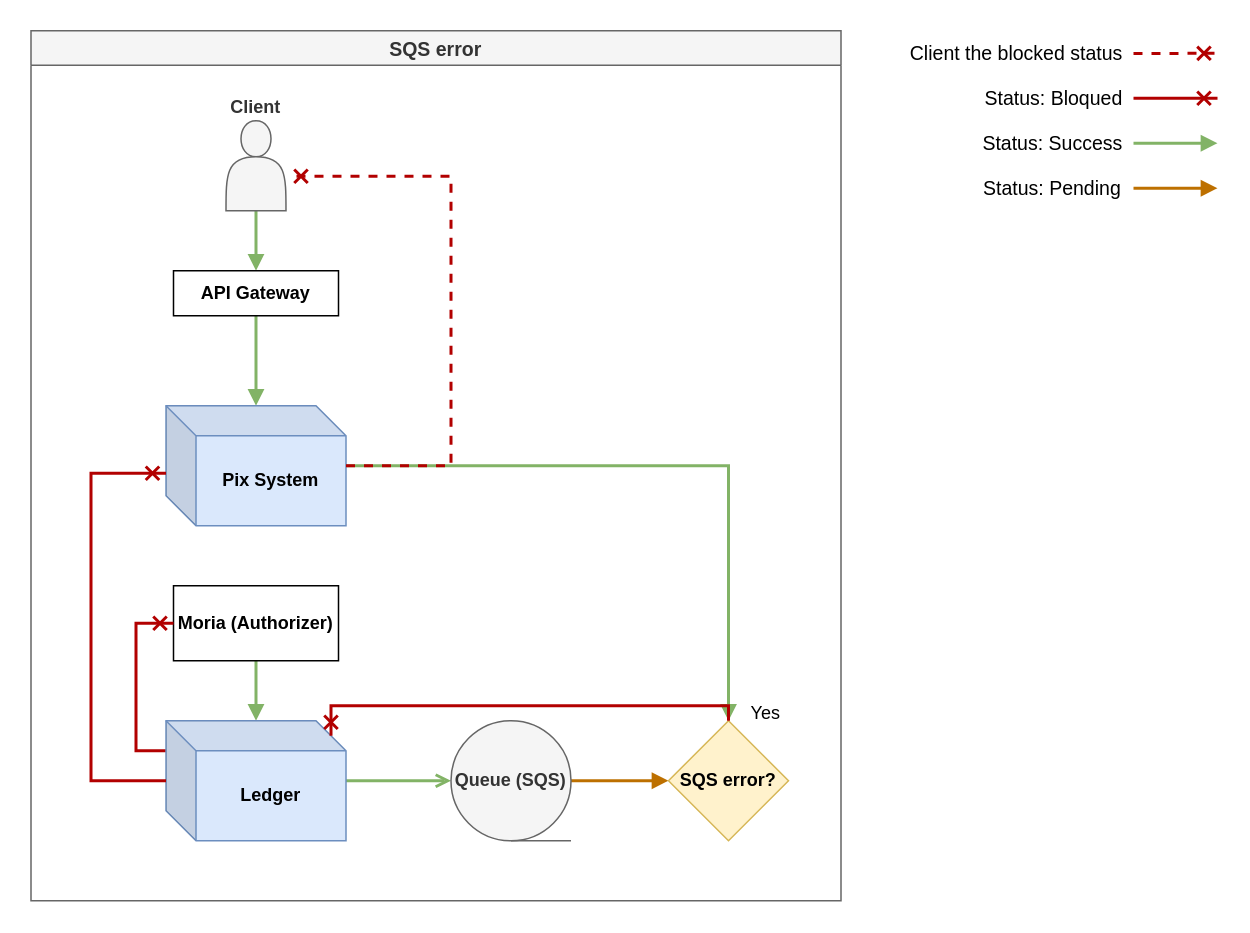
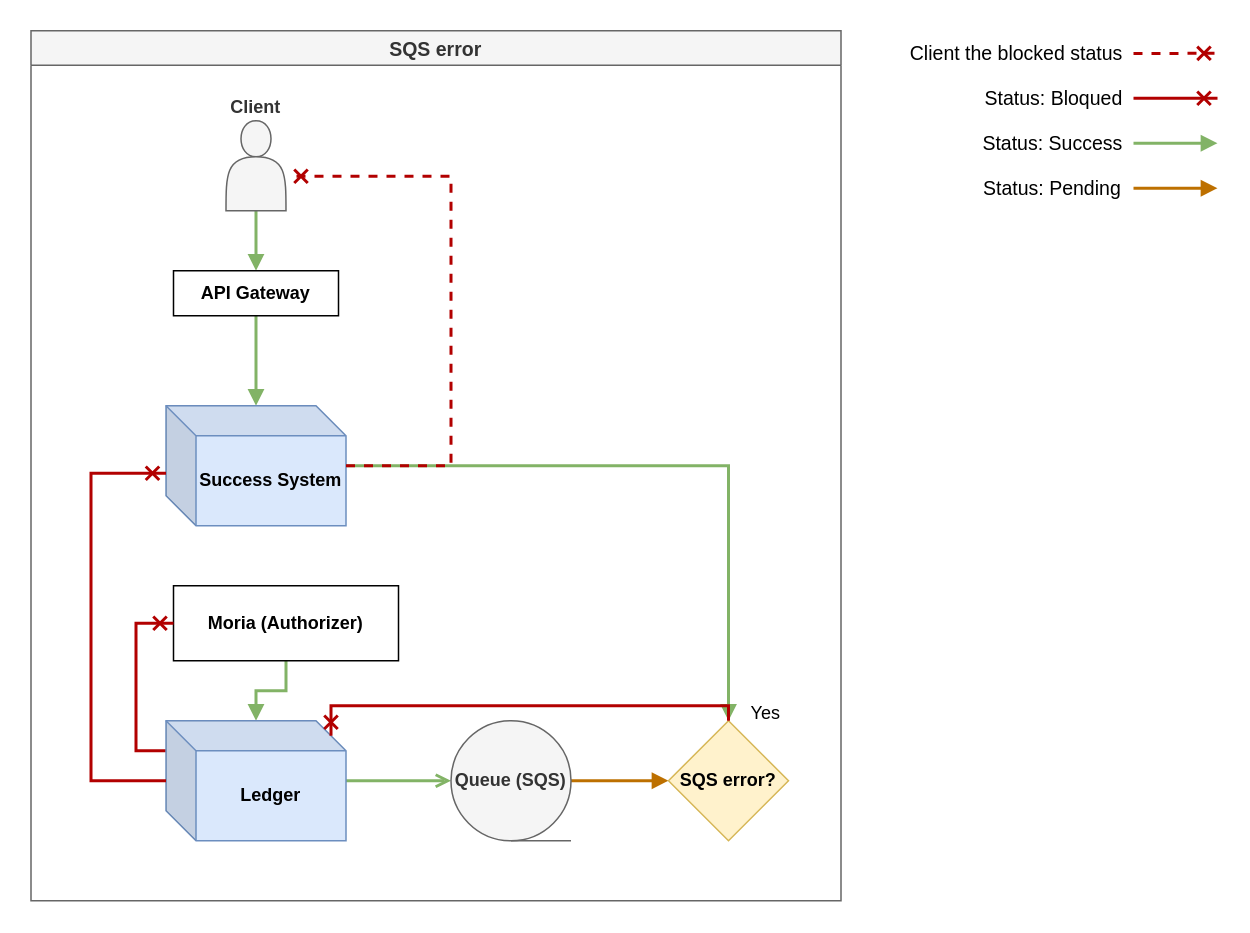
(271, 481) -> (271, 481)
(256, 623) -> (286, 623)
